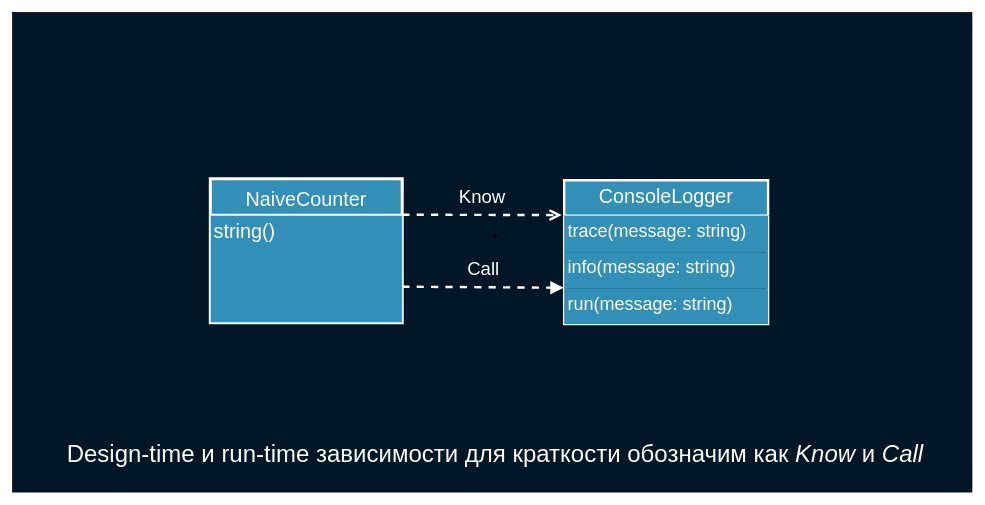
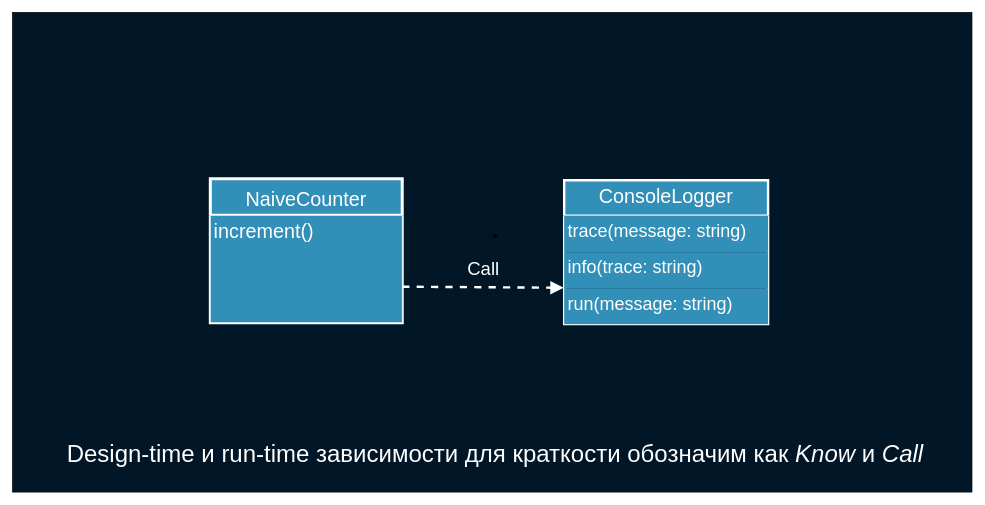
(480, 215) -> none
(255, 232) -> (272, 232)
(664, 268) -> (654, 268)
